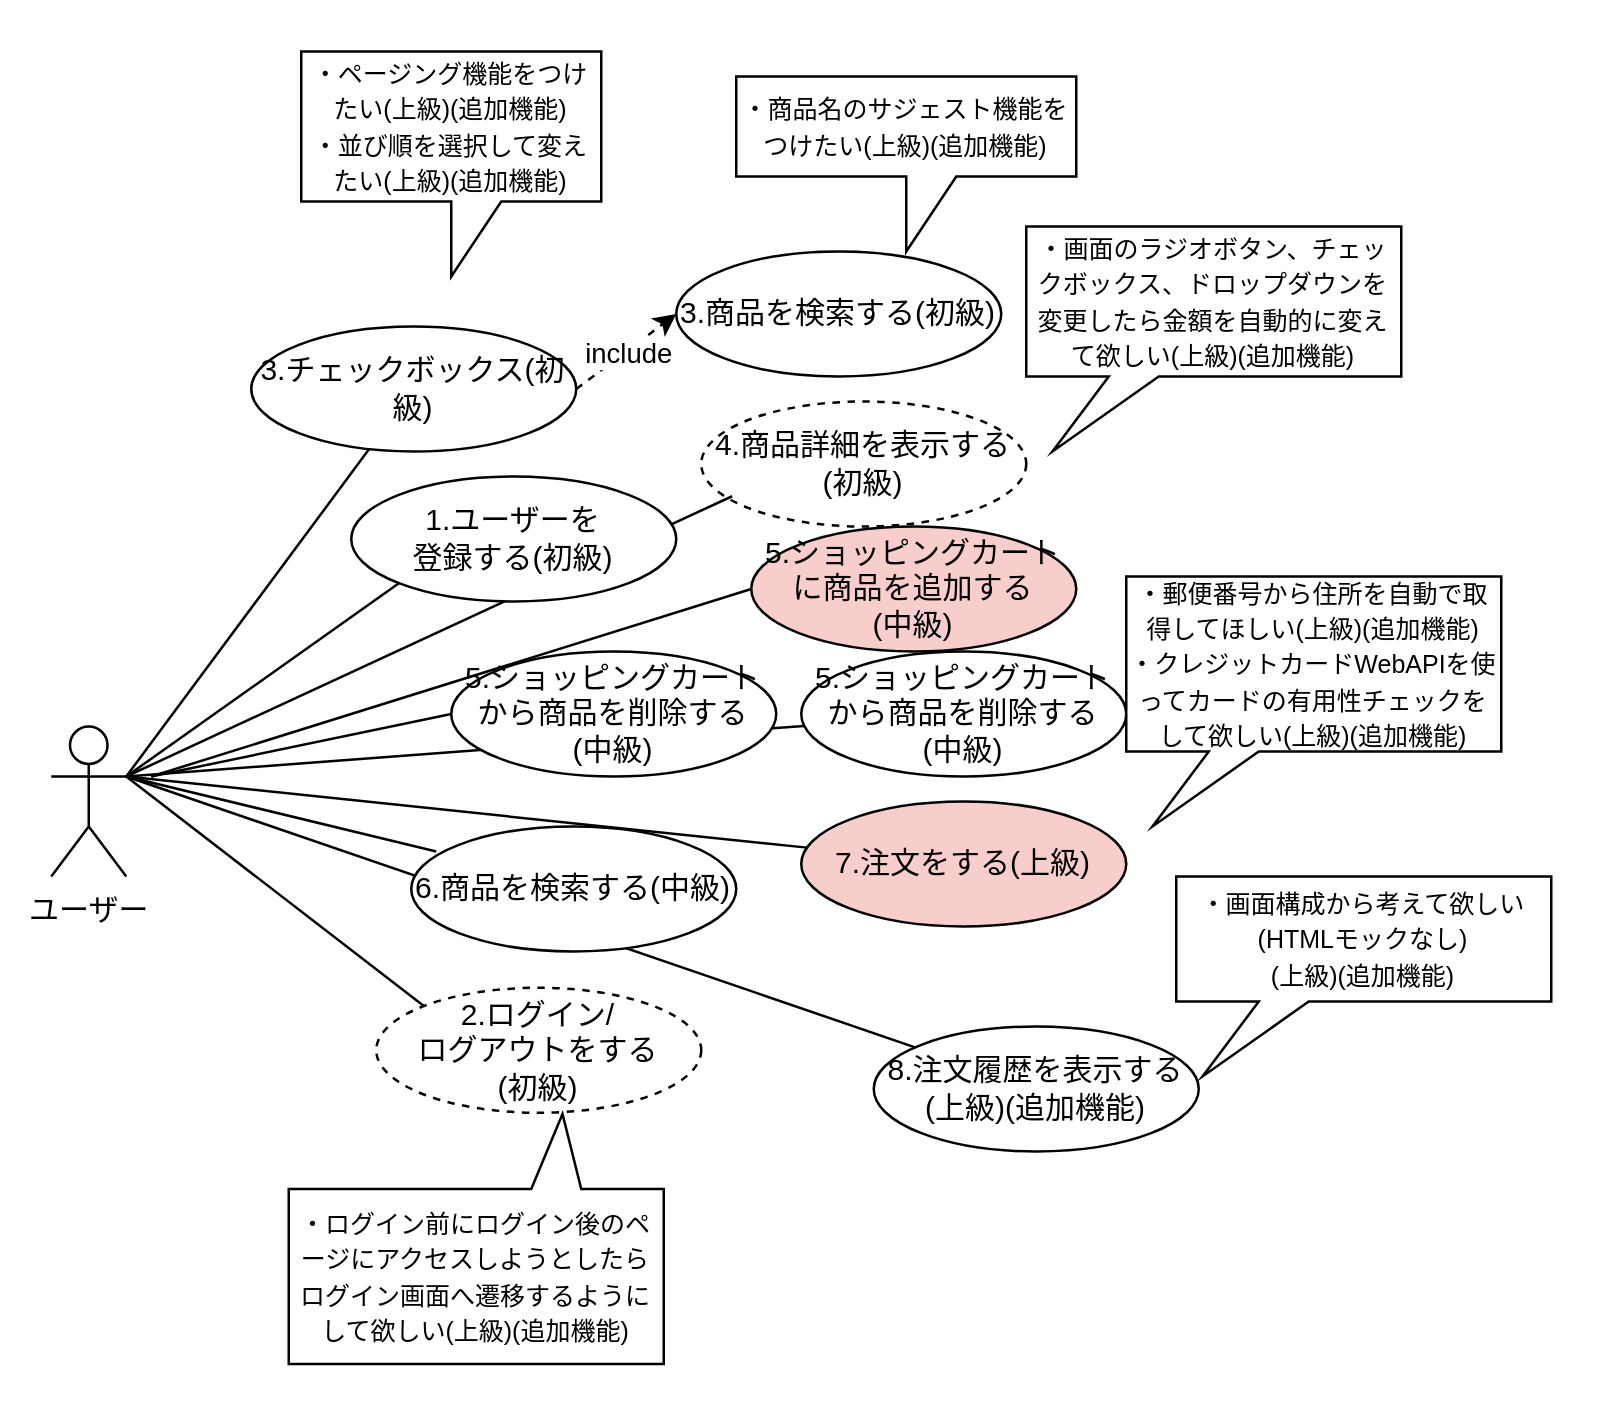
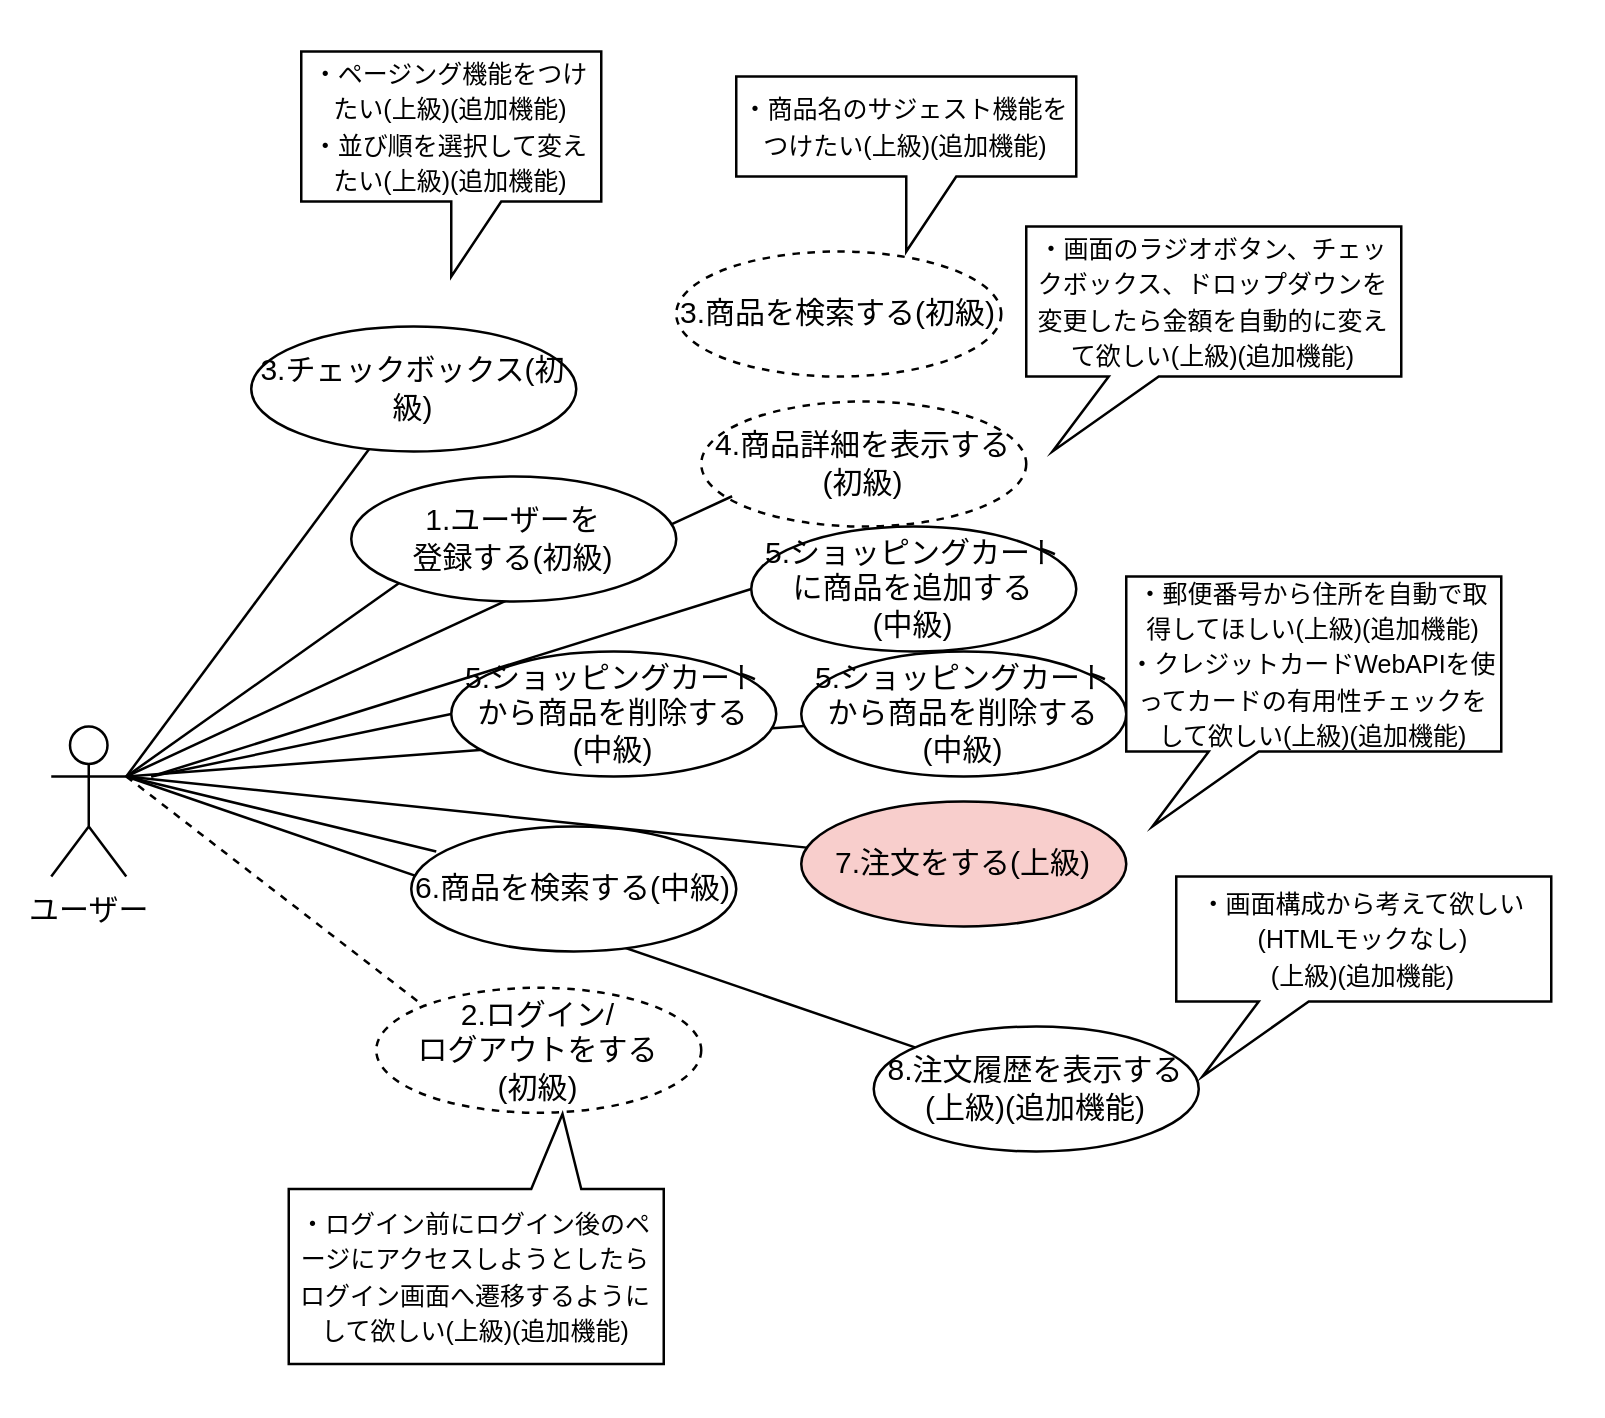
(839, 314) -> (839, 314)
(604, 368) -> none
(914, 589) -> (914, 589)
(279, 894) -> (279, 894)
